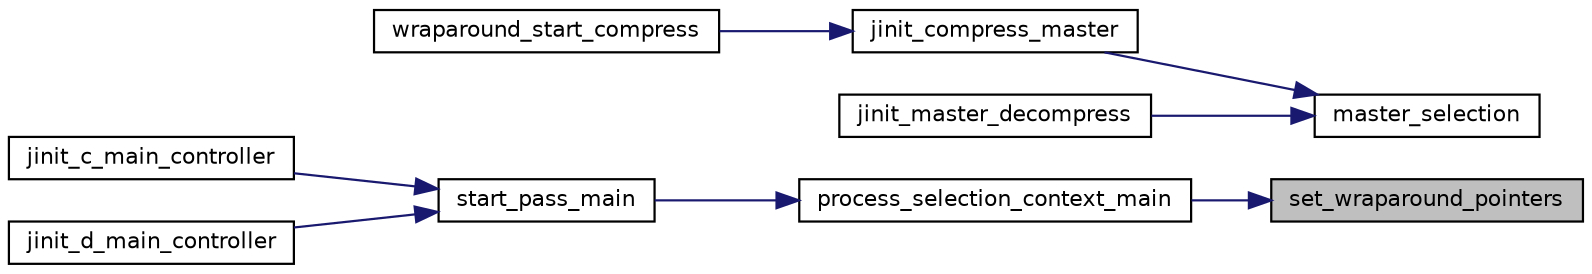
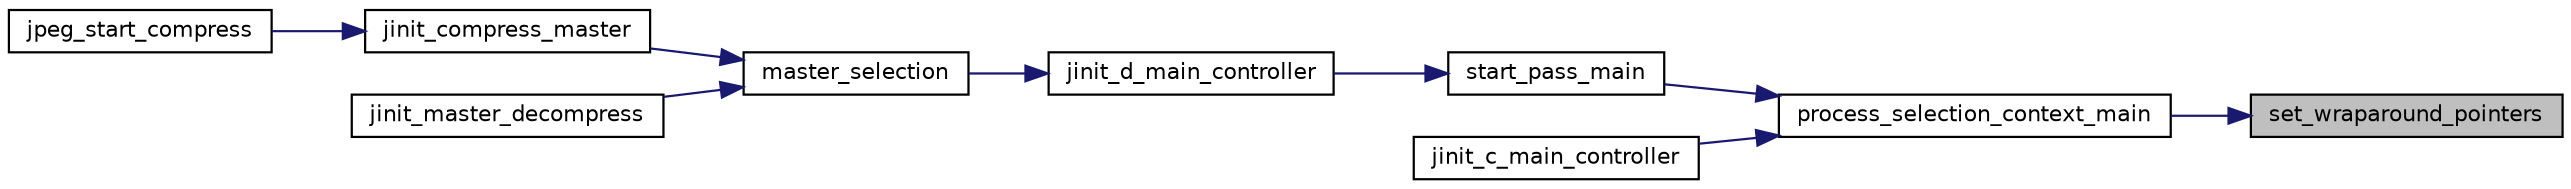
(547, 31) -> (140, 31)
none -> (997, 73)
(355, 180) -> (1728, 141)
